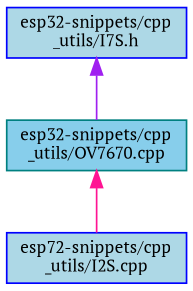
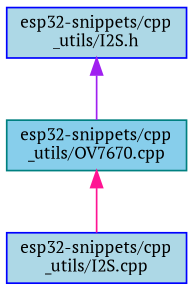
(97, 33) -> (97, 33)
(97, 258) -> (97, 258)
